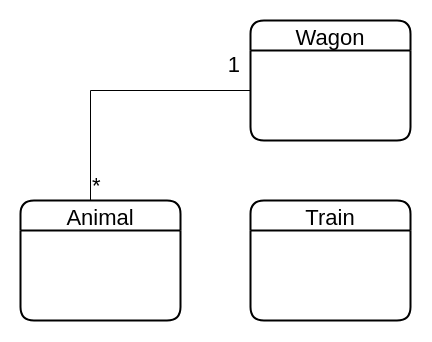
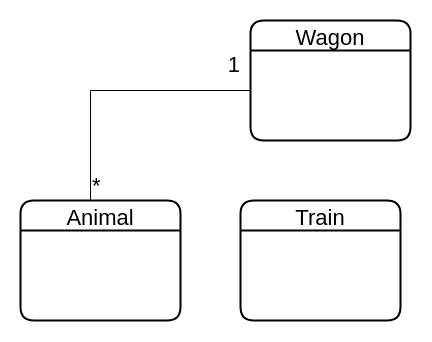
(331, 261) -> (321, 261)
